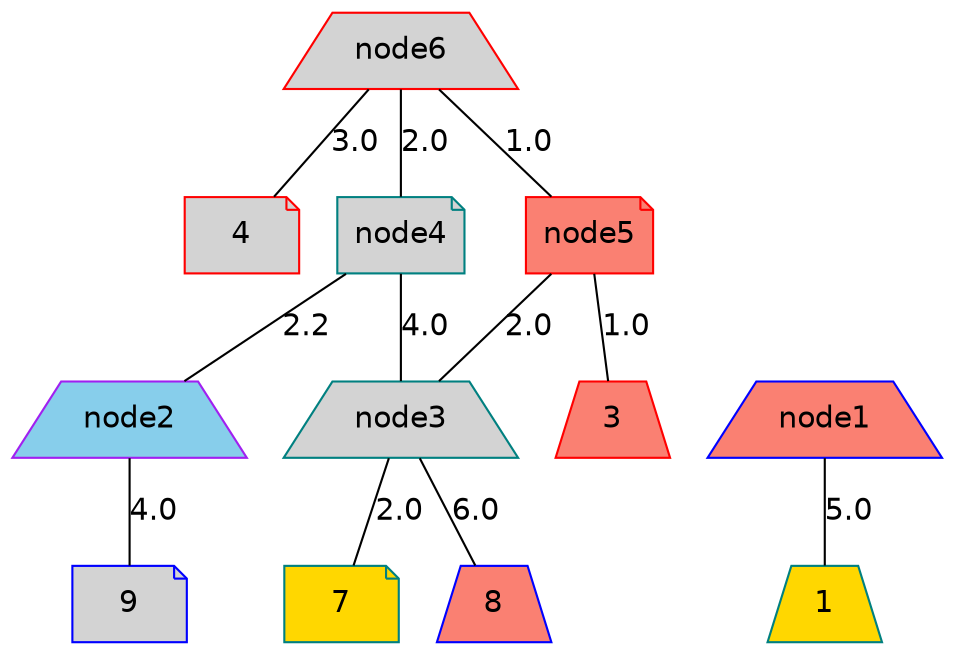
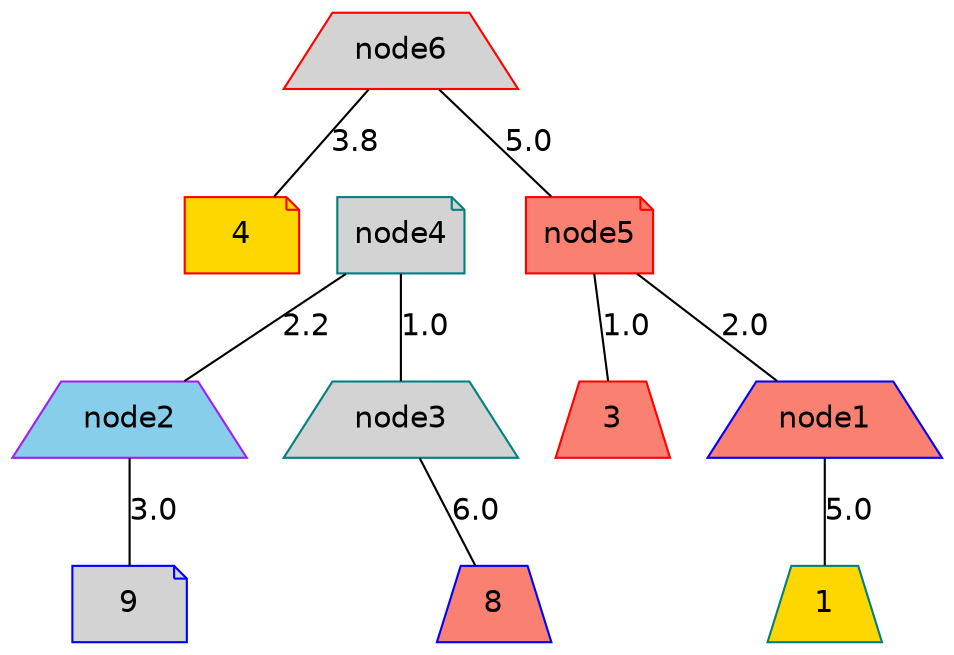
(355, 143) -> (355, 143)
(401, 143) -> none
(529, 143) -> (529, 143)
(242, 235) -> (242, 235)
(425, 327) -> (425, 327)
(495, 327) -> (707, 327)
(154, 512) -> (154, 512)
(342, 604) -> none
